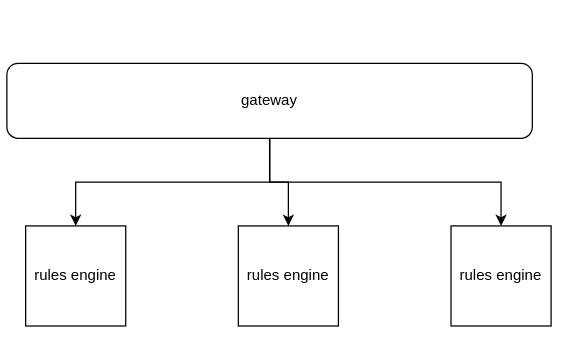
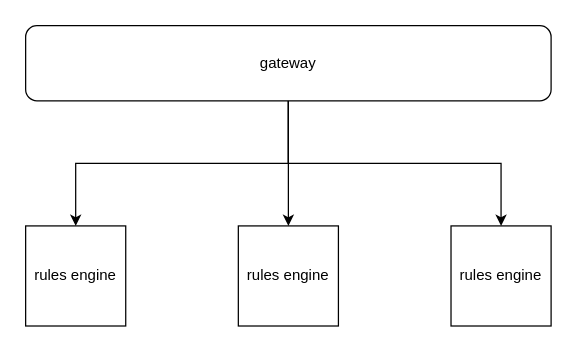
(269, 101) -> (288, 63)
